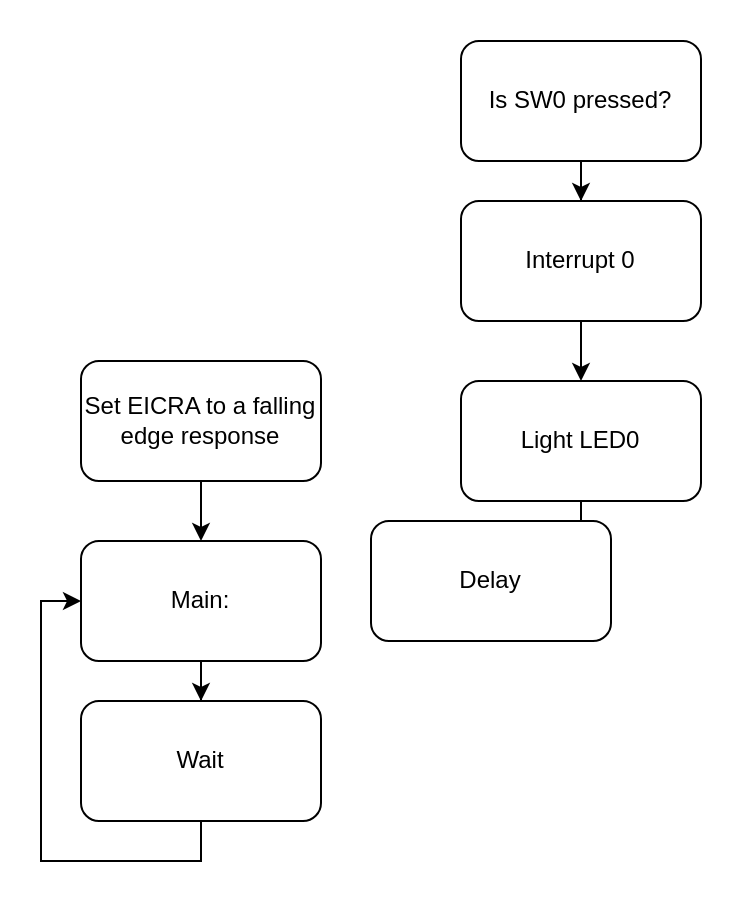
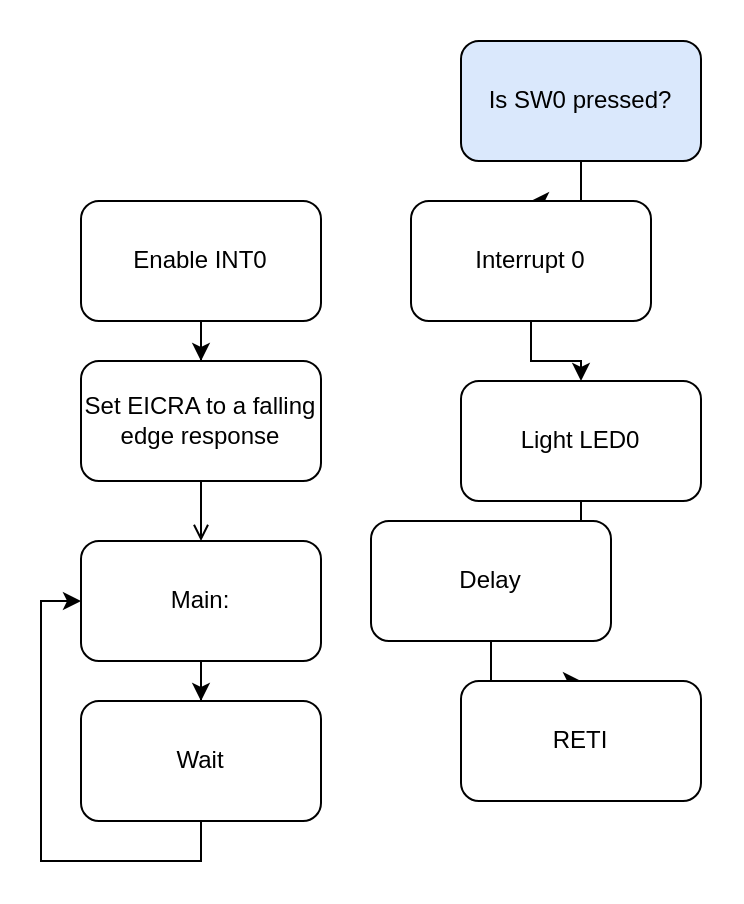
(581, 101) -> (581, 101)
none -> (201, 261)
(581, 261) -> (531, 261)
none -> (201, 348)
(201, 526) -> (201, 529)
none -> (509, 681)
none -> (581, 741)
